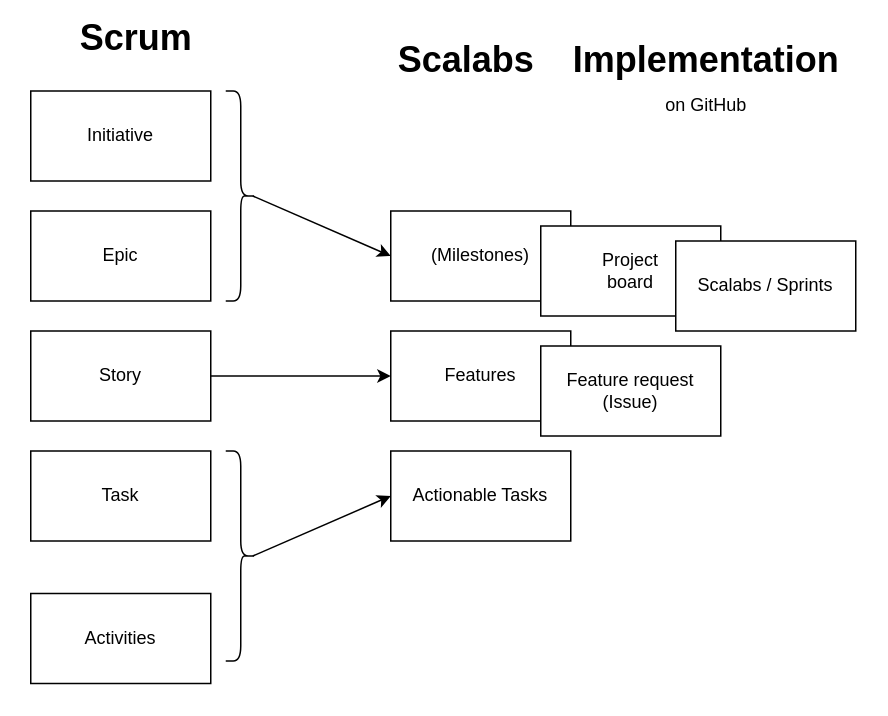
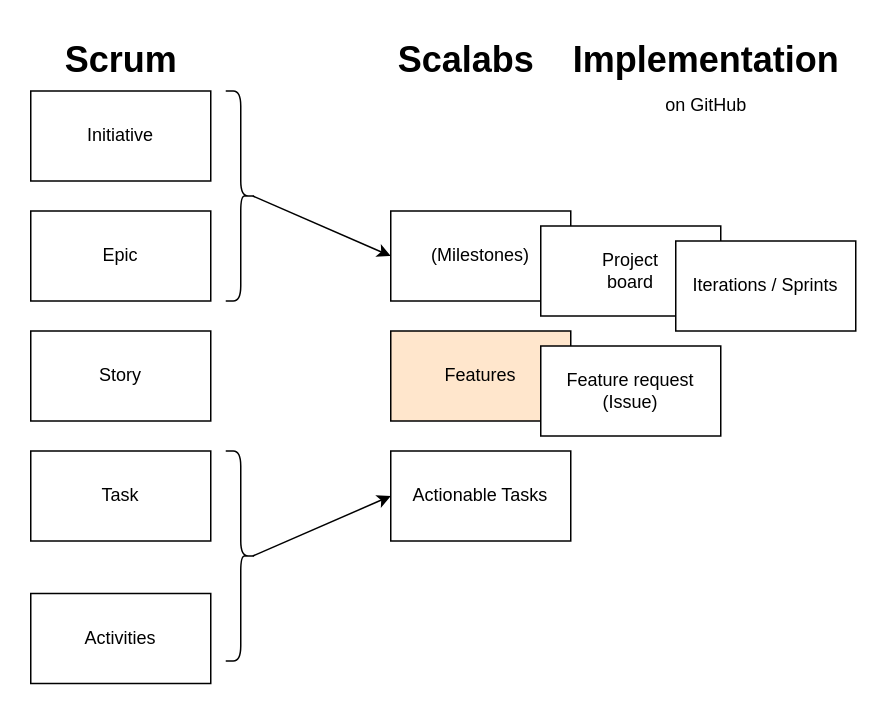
(136, 38) -> (121, 61)
(766, 286) -> (766, 286)
(296, 376) -> none
(481, 376) -> (481, 376)
